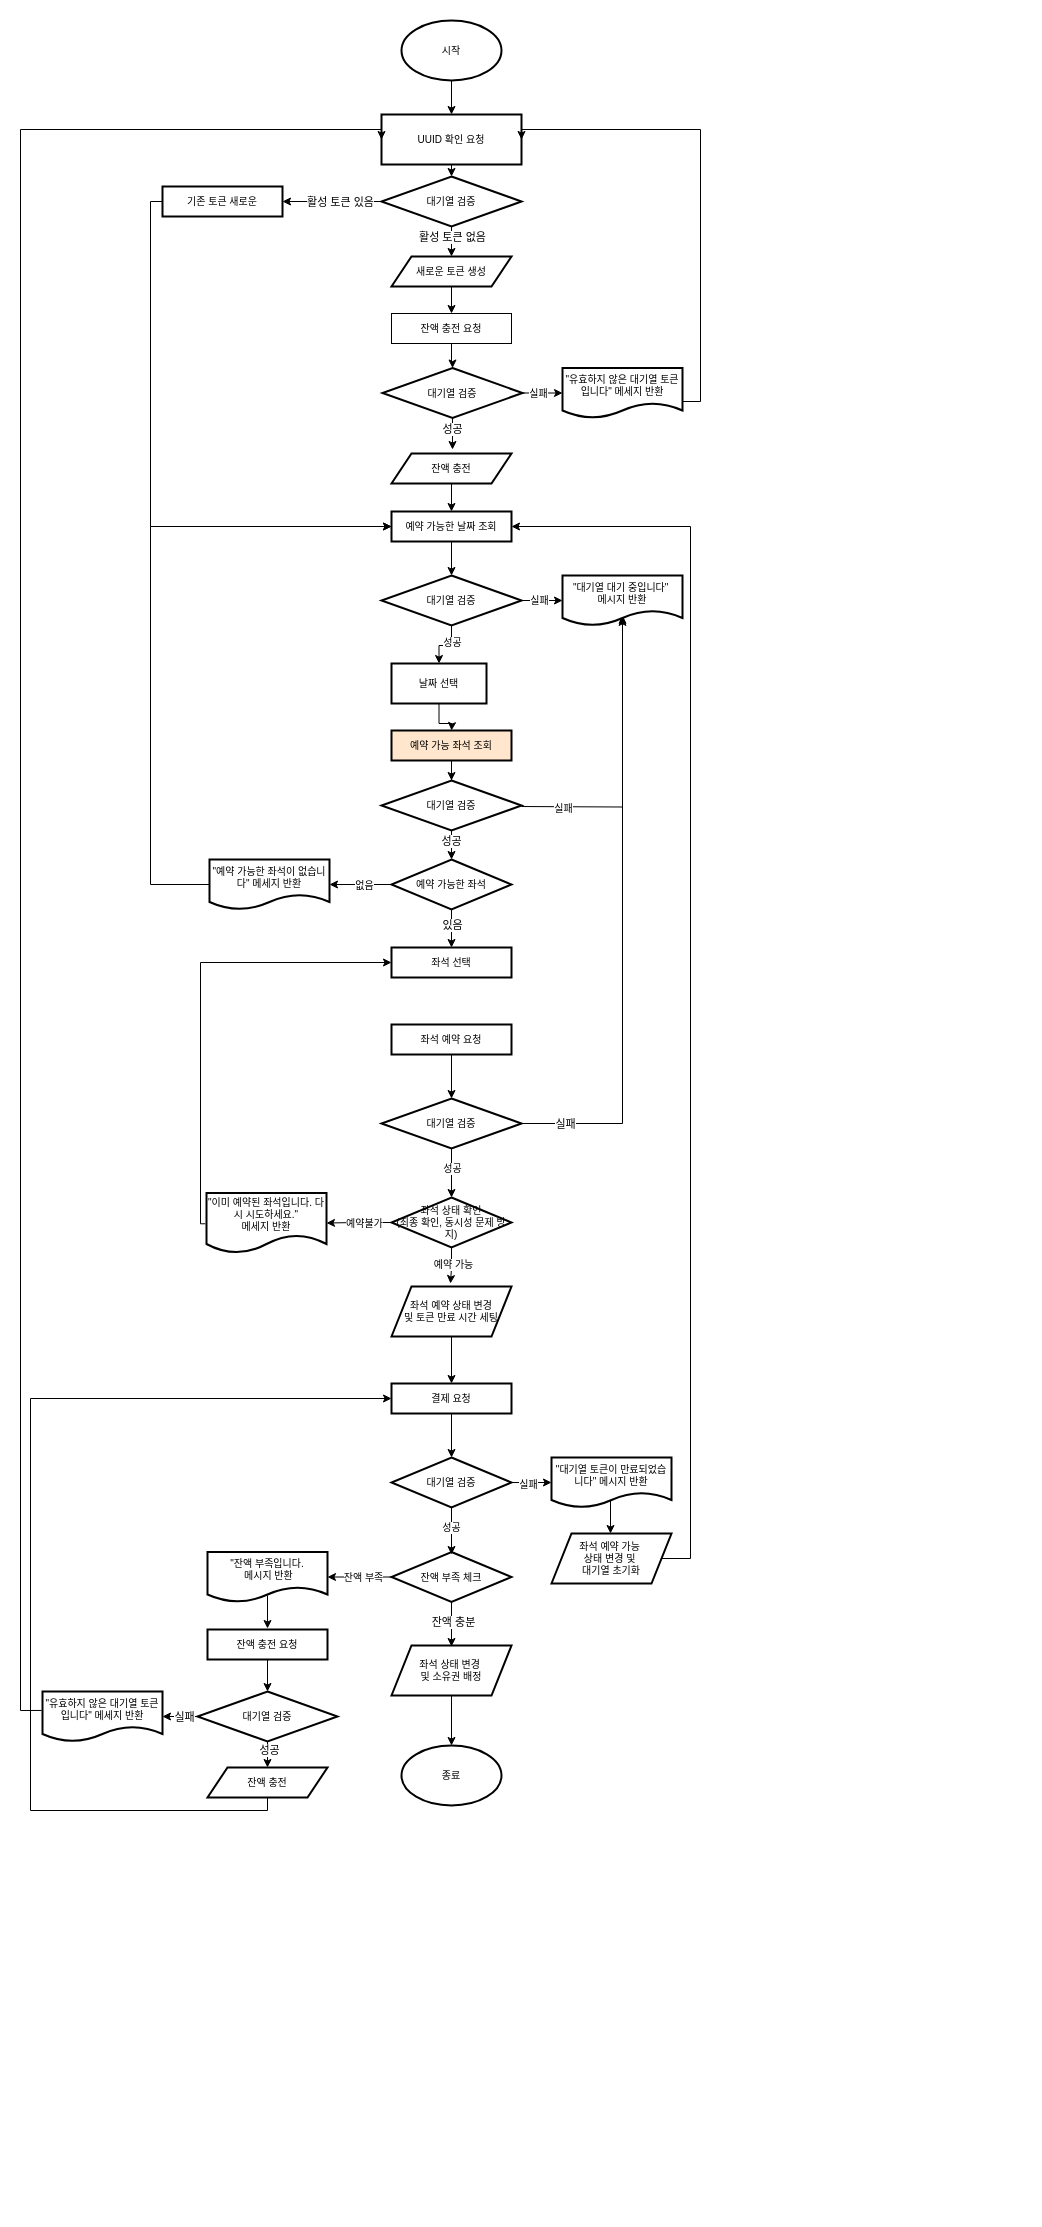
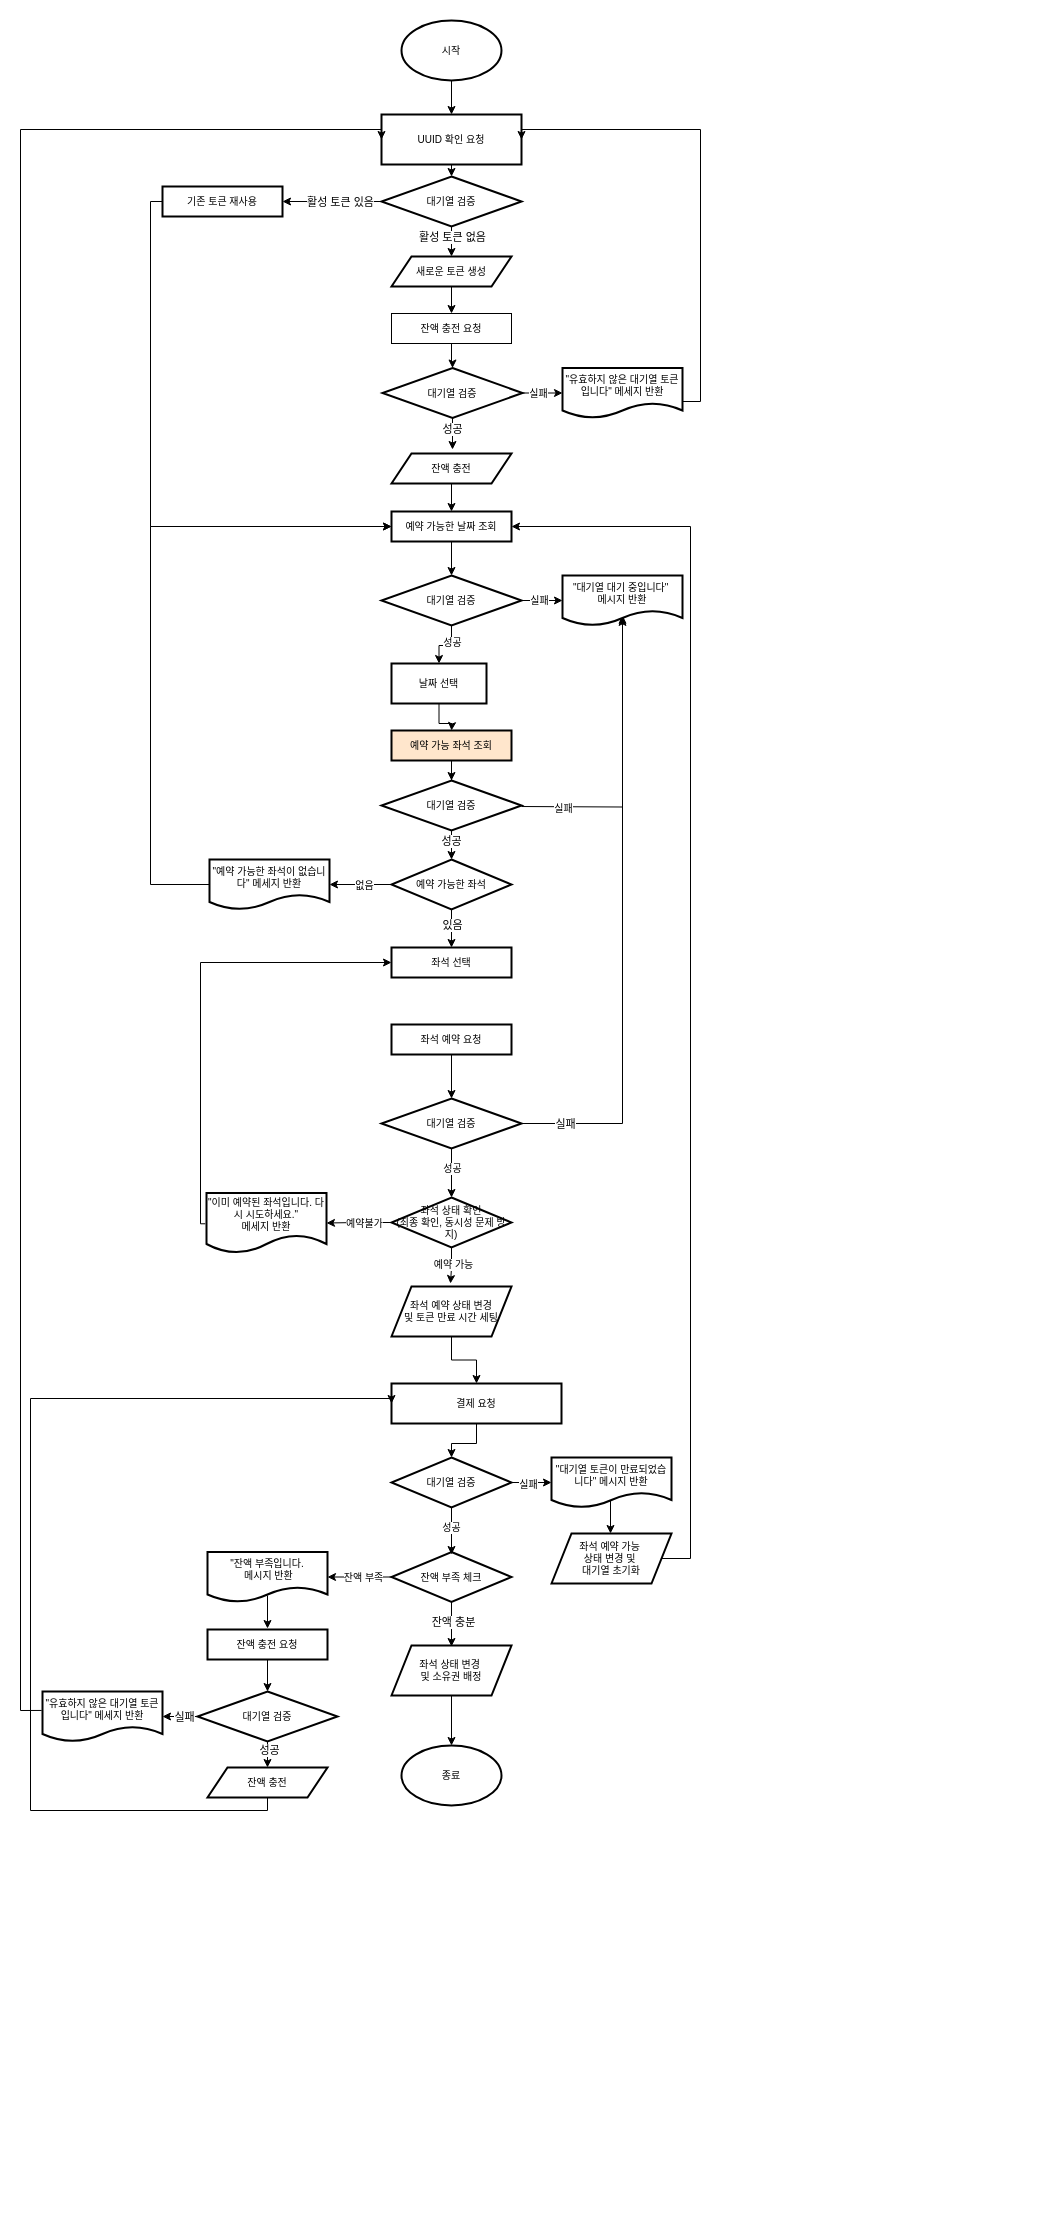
(223, 202) -> (223, 202)
(452, 1399) -> (477, 1404)
